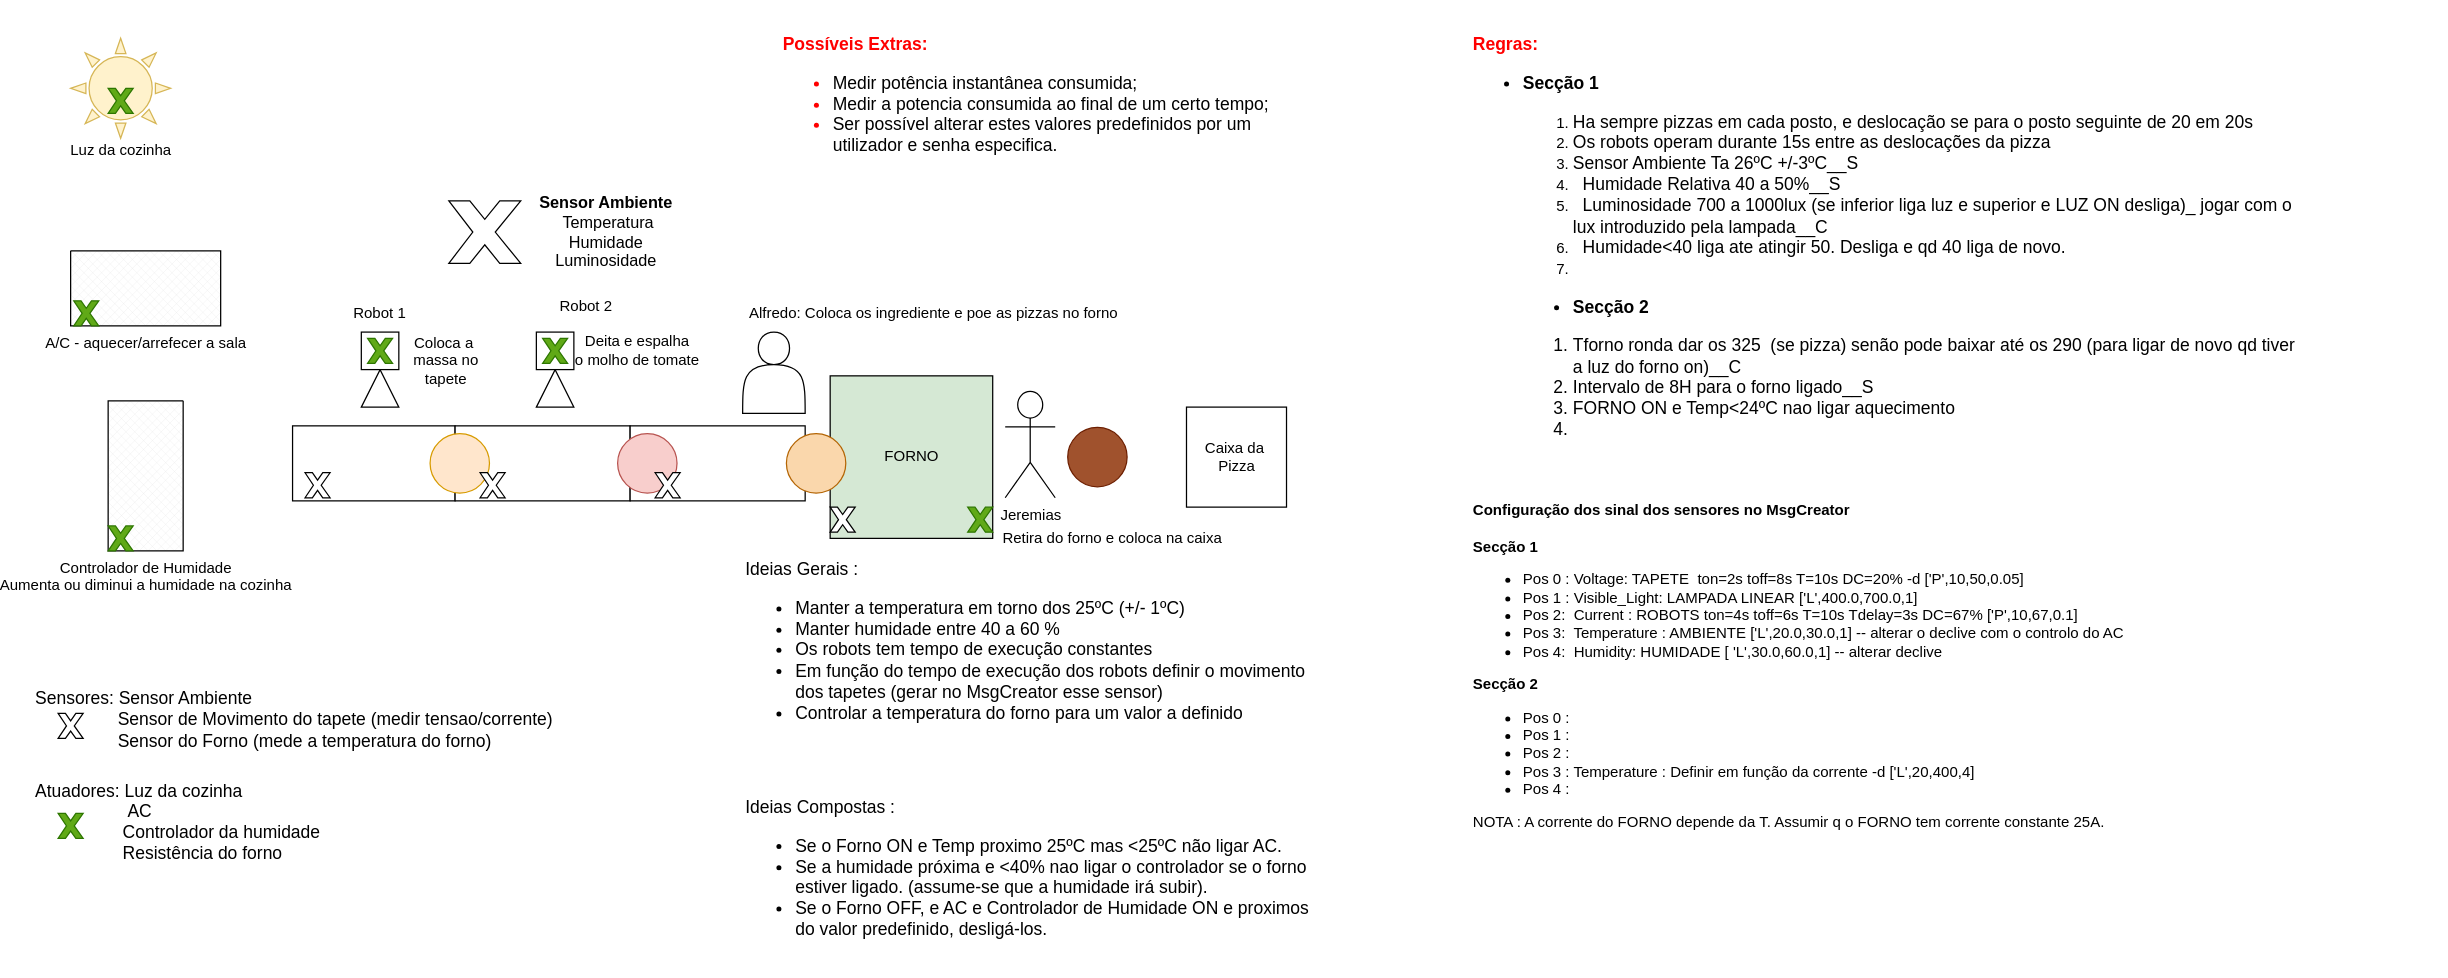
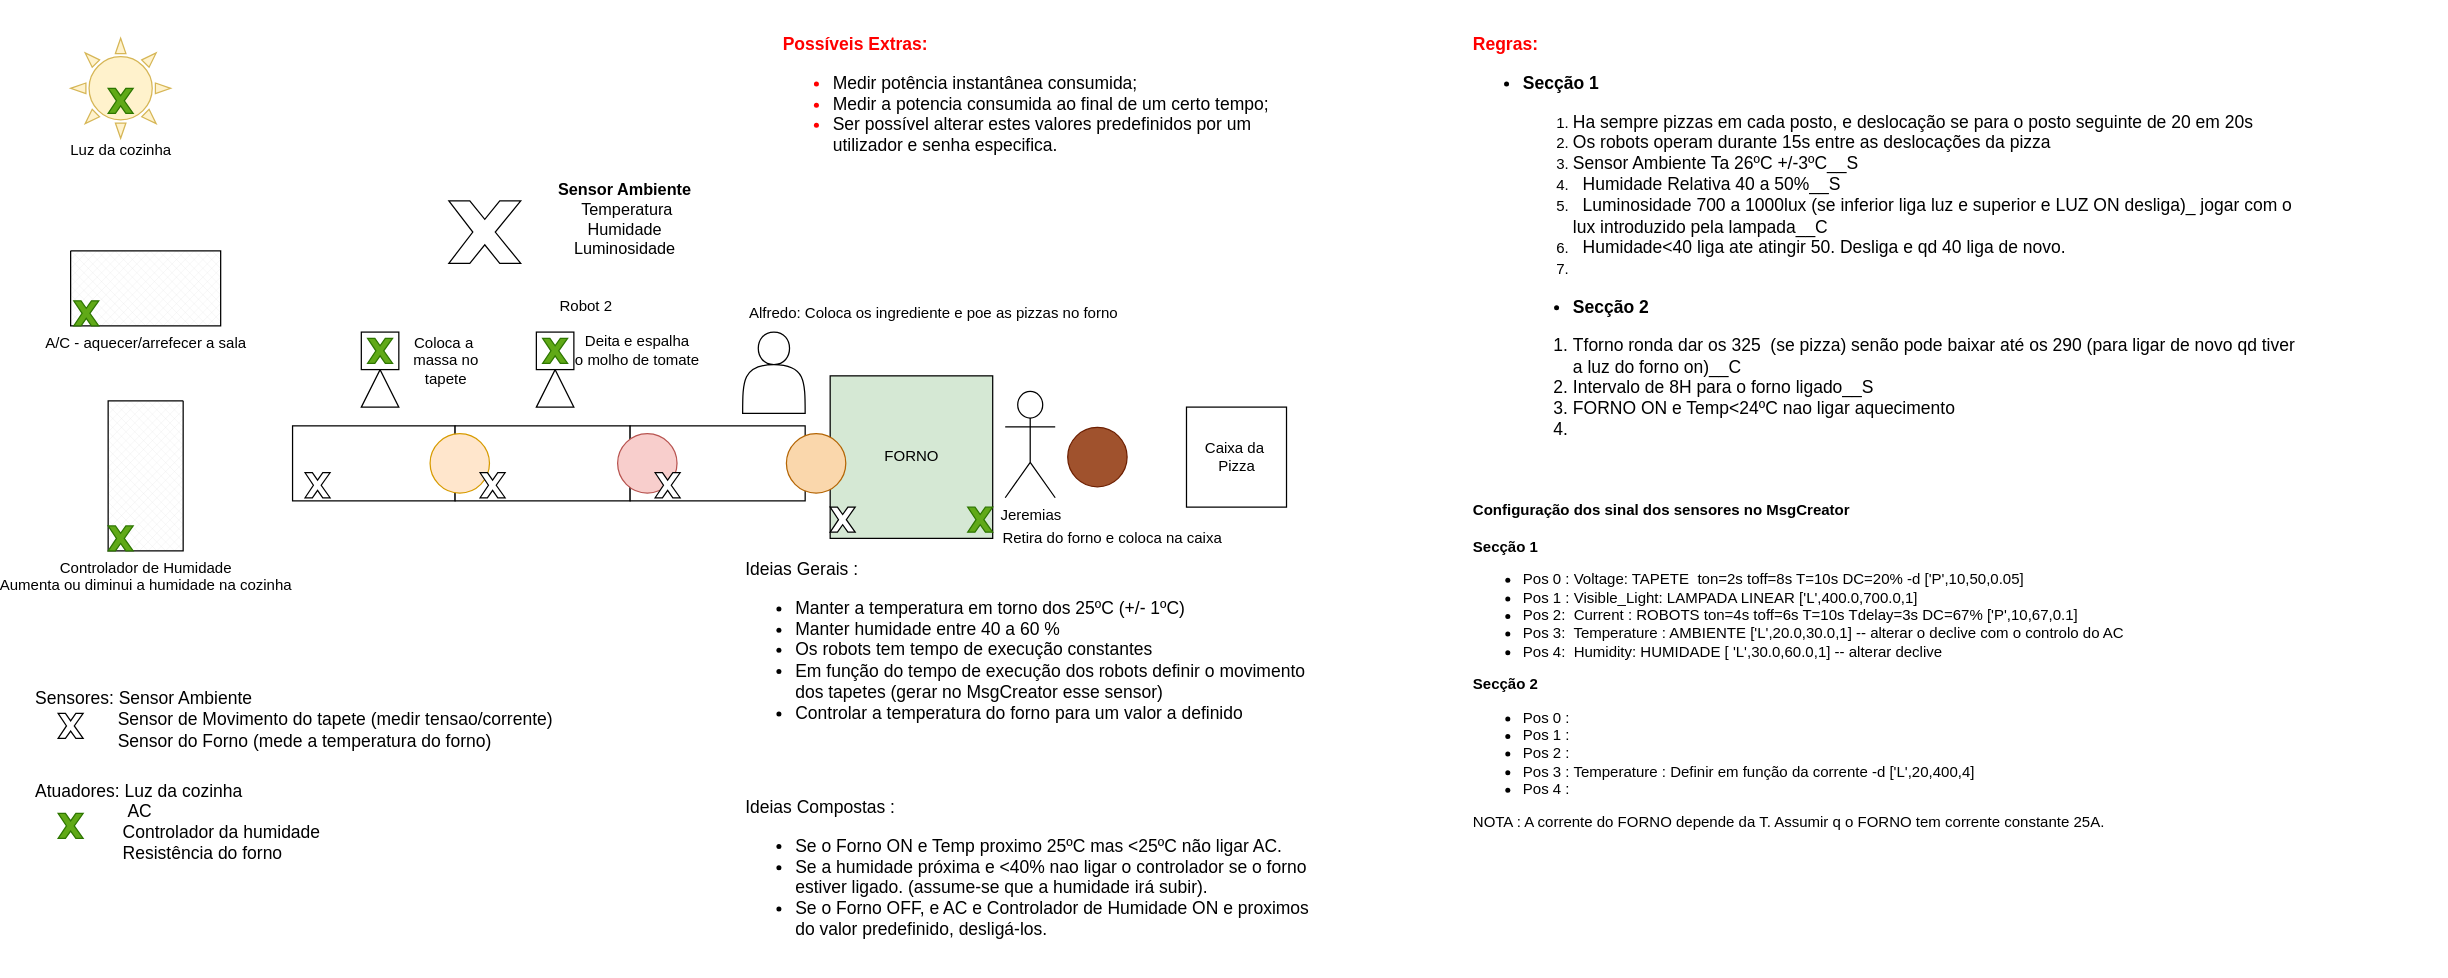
(605, 232) -> (624, 219)
(380, 313) -> none
